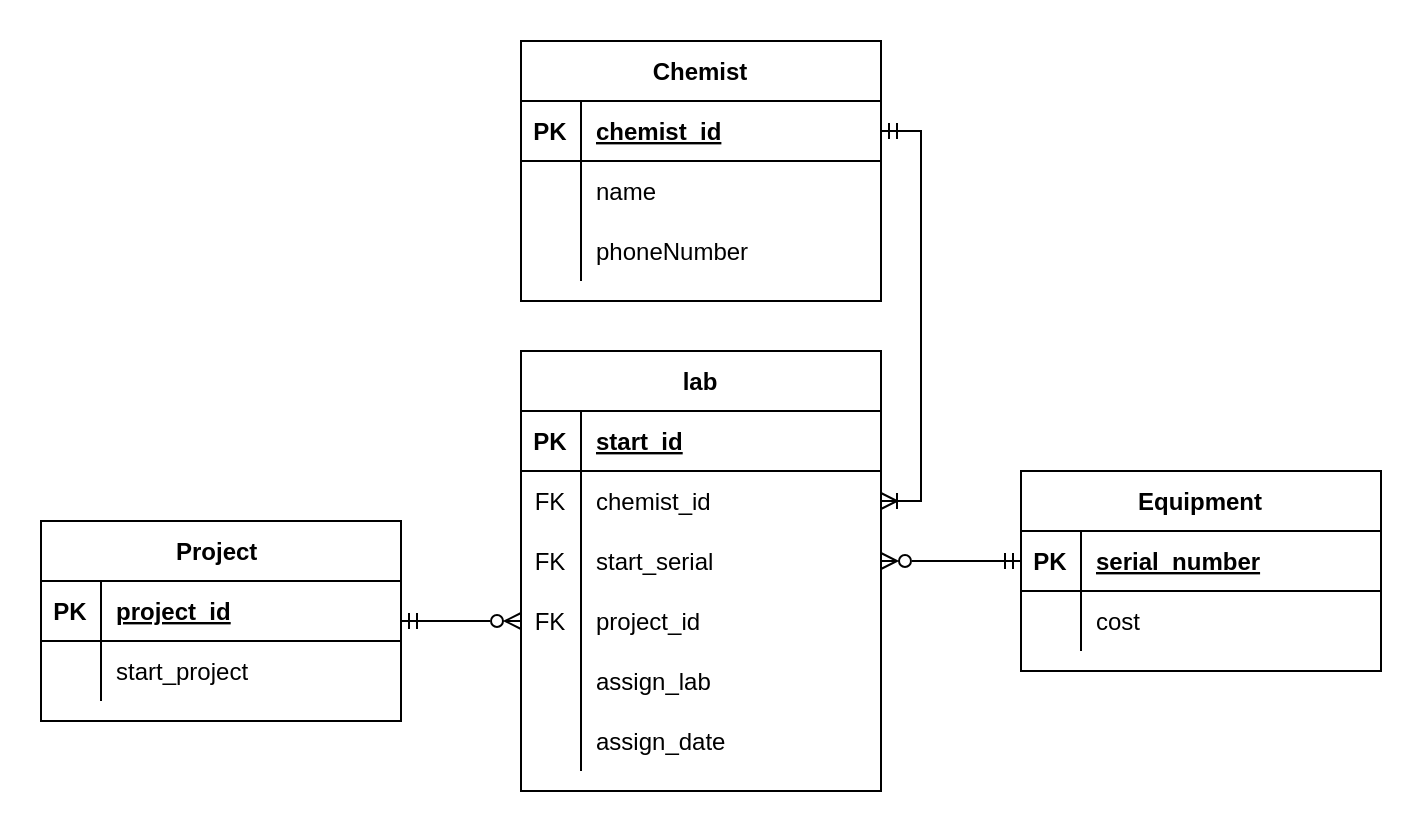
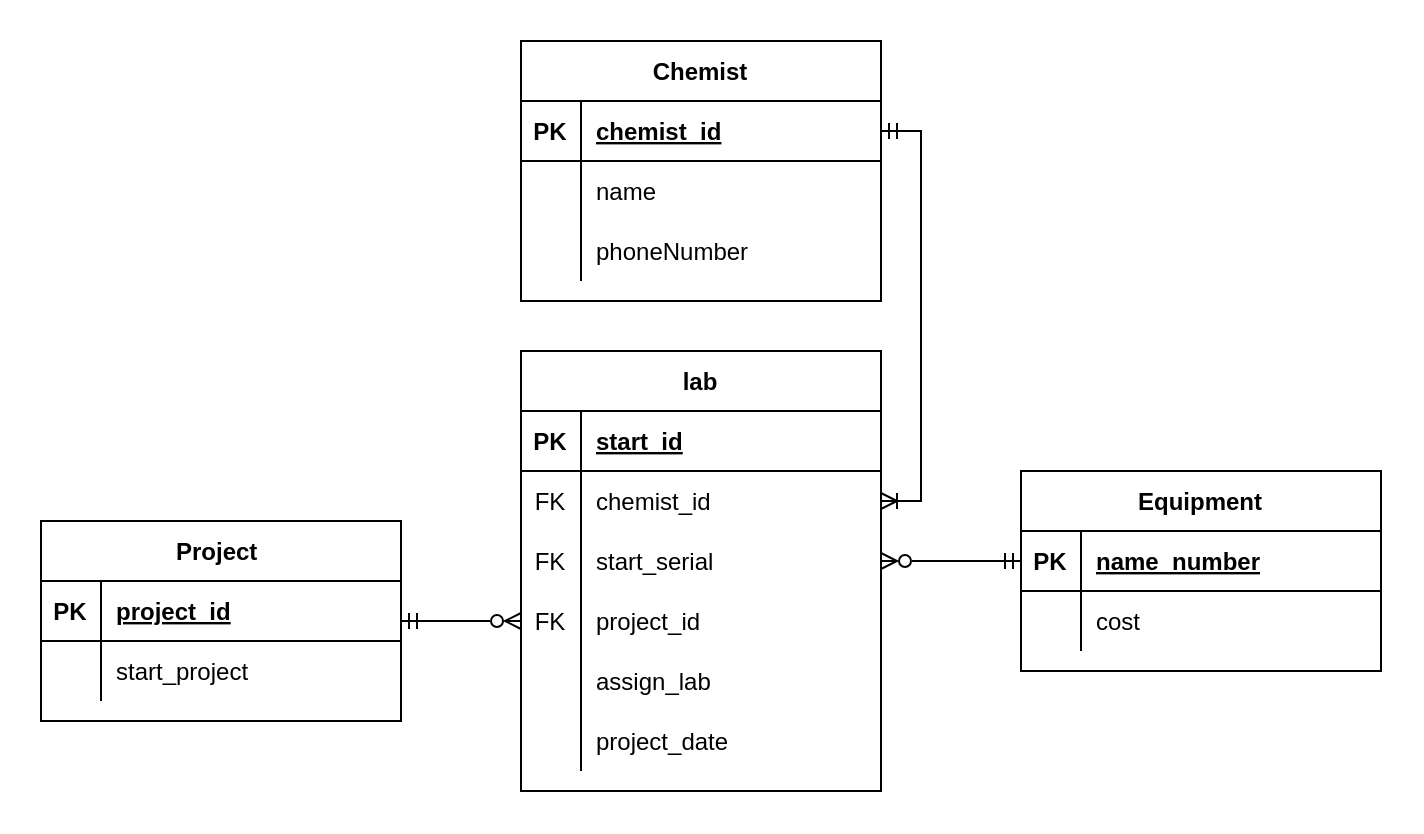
(1177, 562) -> (1170, 562)
(667, 742) -> (677, 742)
